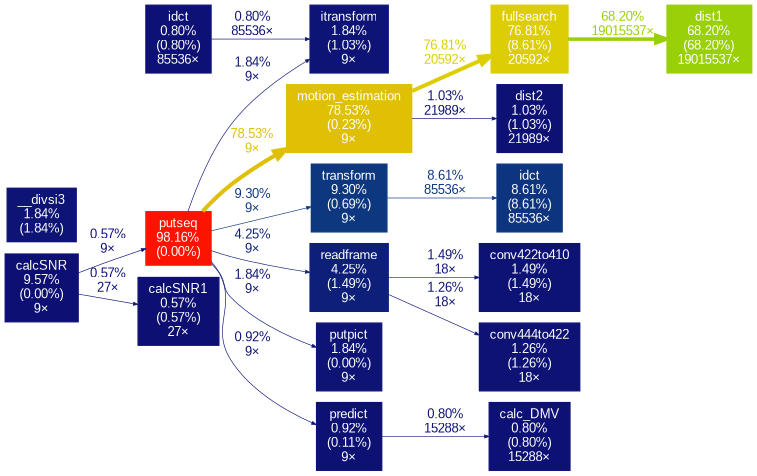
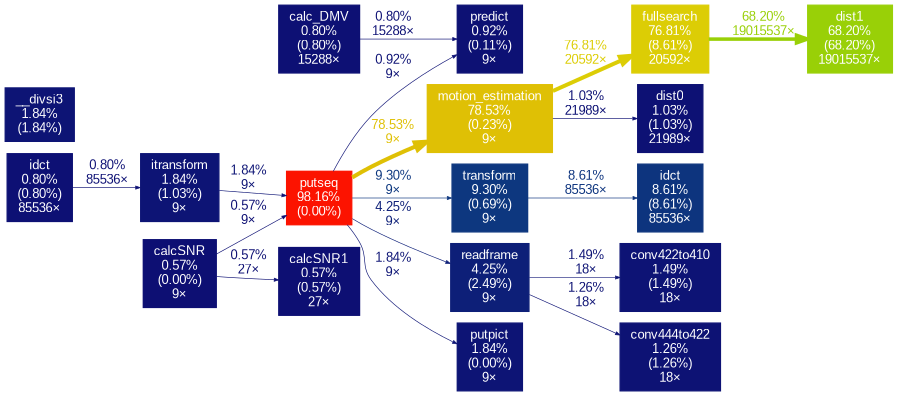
(530, 119) -> (670, 119)
(231, 124) -> (250, 193)
(349, 277) -> (490, 277)
(42, 288) -> (180, 274)
(433, 436) -> (406, 39)
